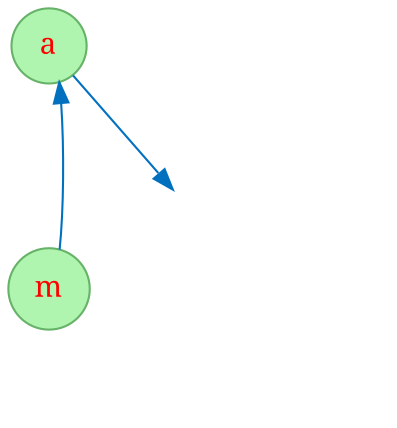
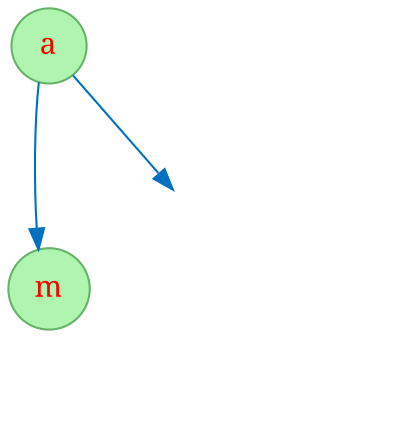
(63, 176) -> (35, 155)
